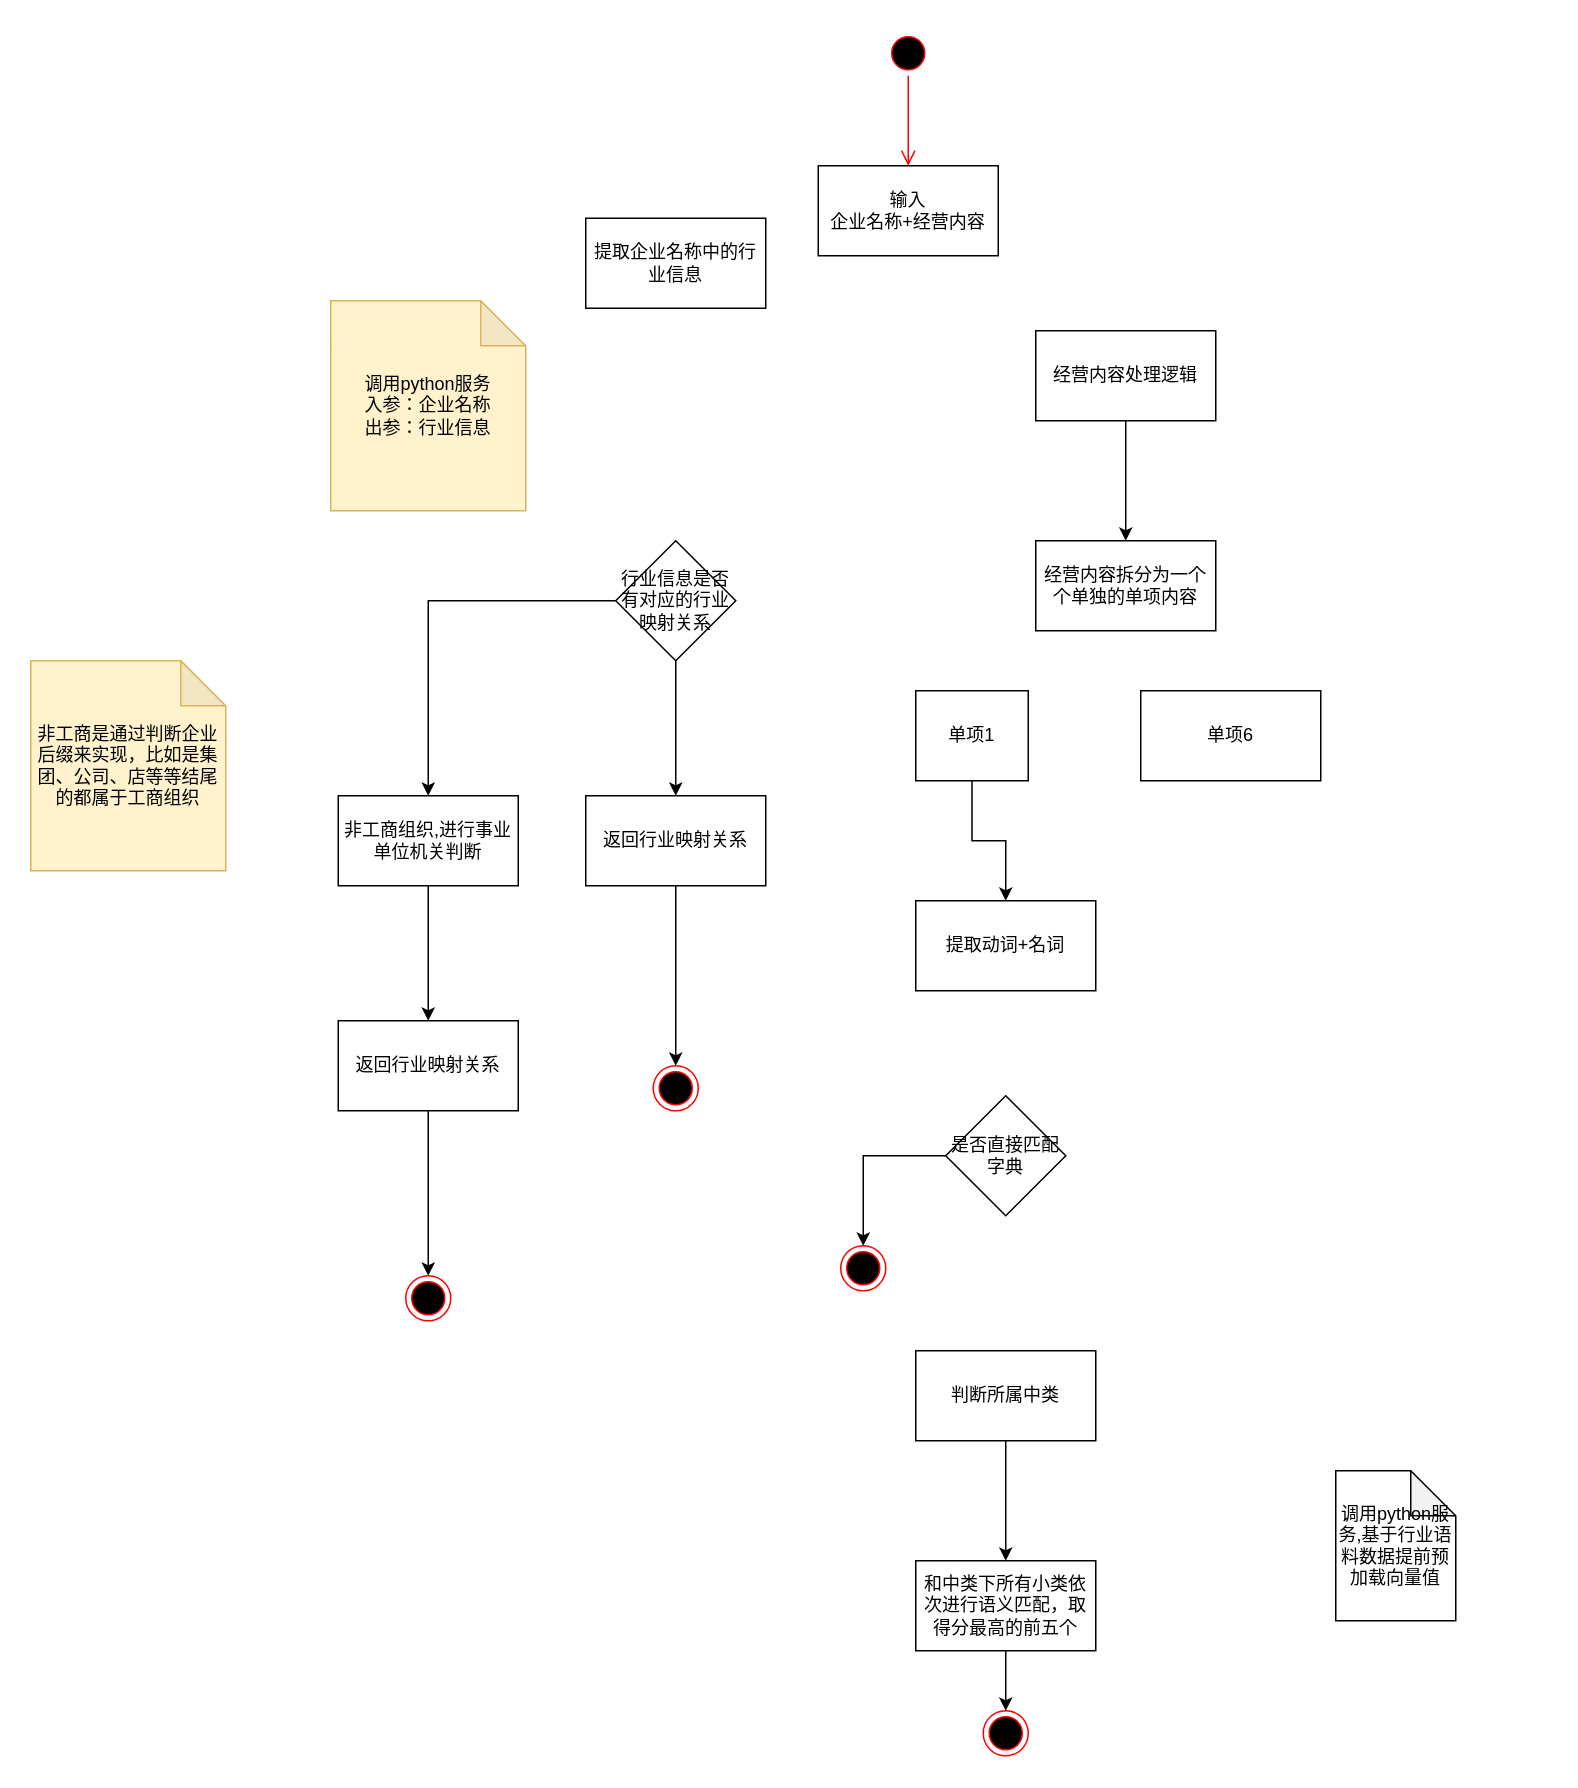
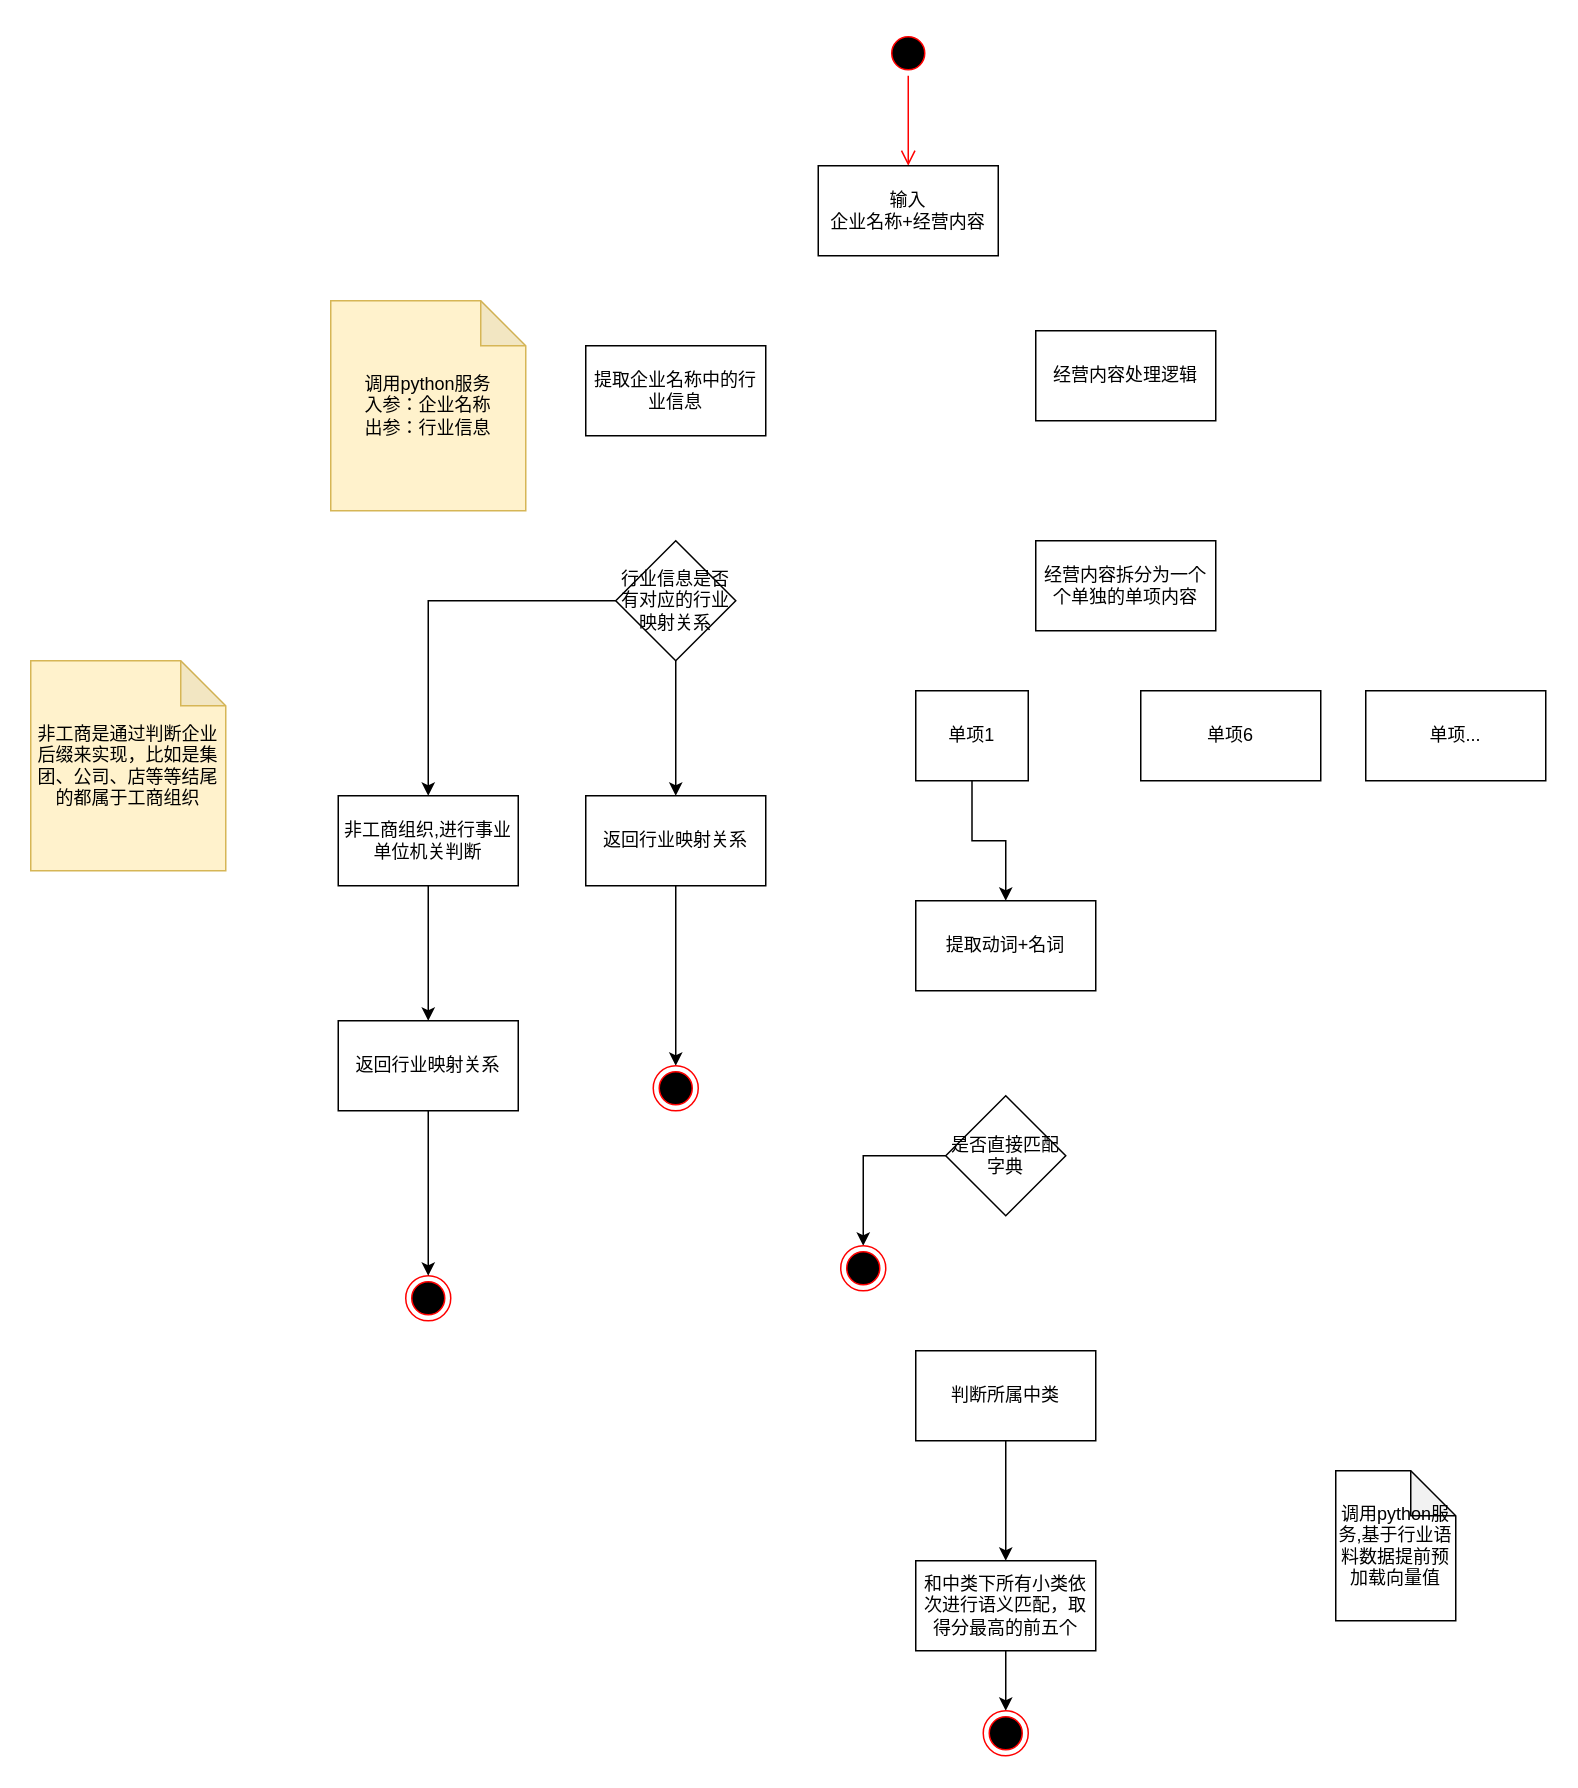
(676, 263) -> (676, 391)
(1126, 476) -> none
none -> (1456, 736)
